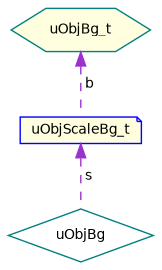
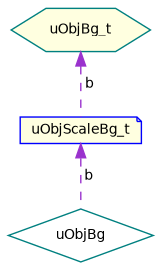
(87, 176) -> (87, 176)
